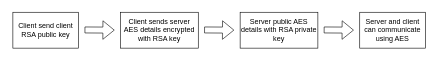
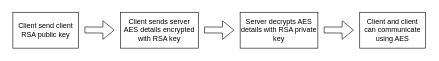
(279, 30) -> (279, 30)
(393, 30) -> (393, 30)
